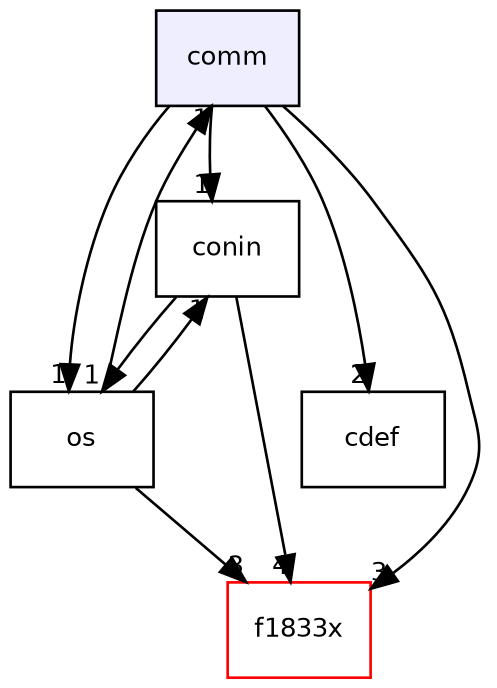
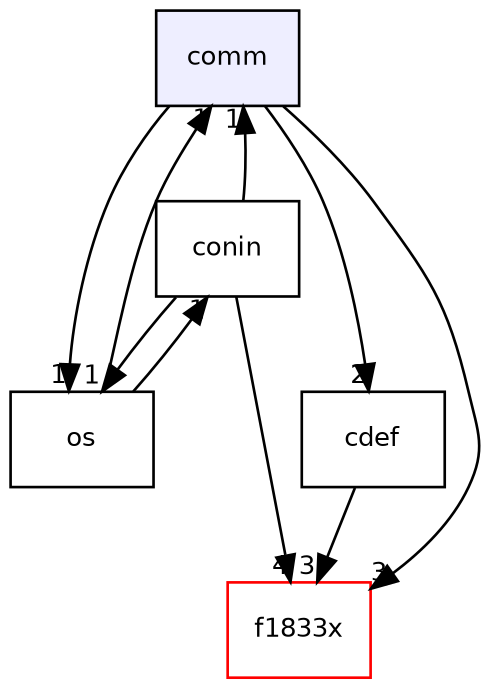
(210, 141) -> (245, 167)
(181, 526) -> (341, 523)
